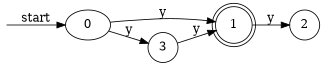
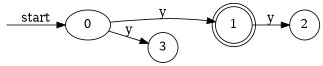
(193, 38) -> none
